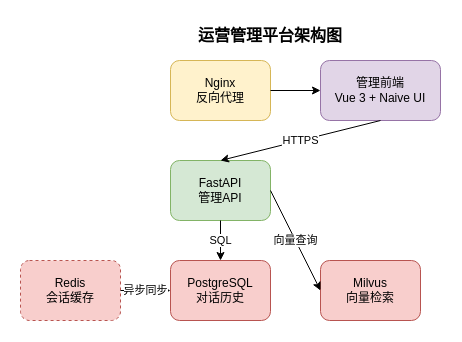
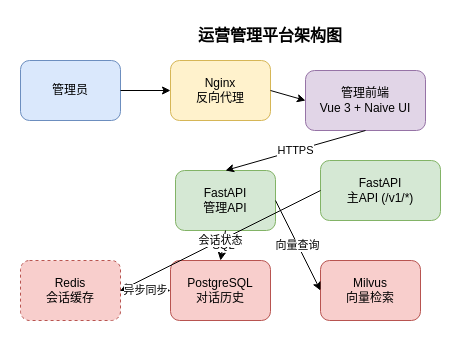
none -> (71, 91)
none -> (142, 91)
(381, 91) -> (366, 101)
(221, 191) -> (226, 201)
none -> (381, 191)
none -> (273, 214)
